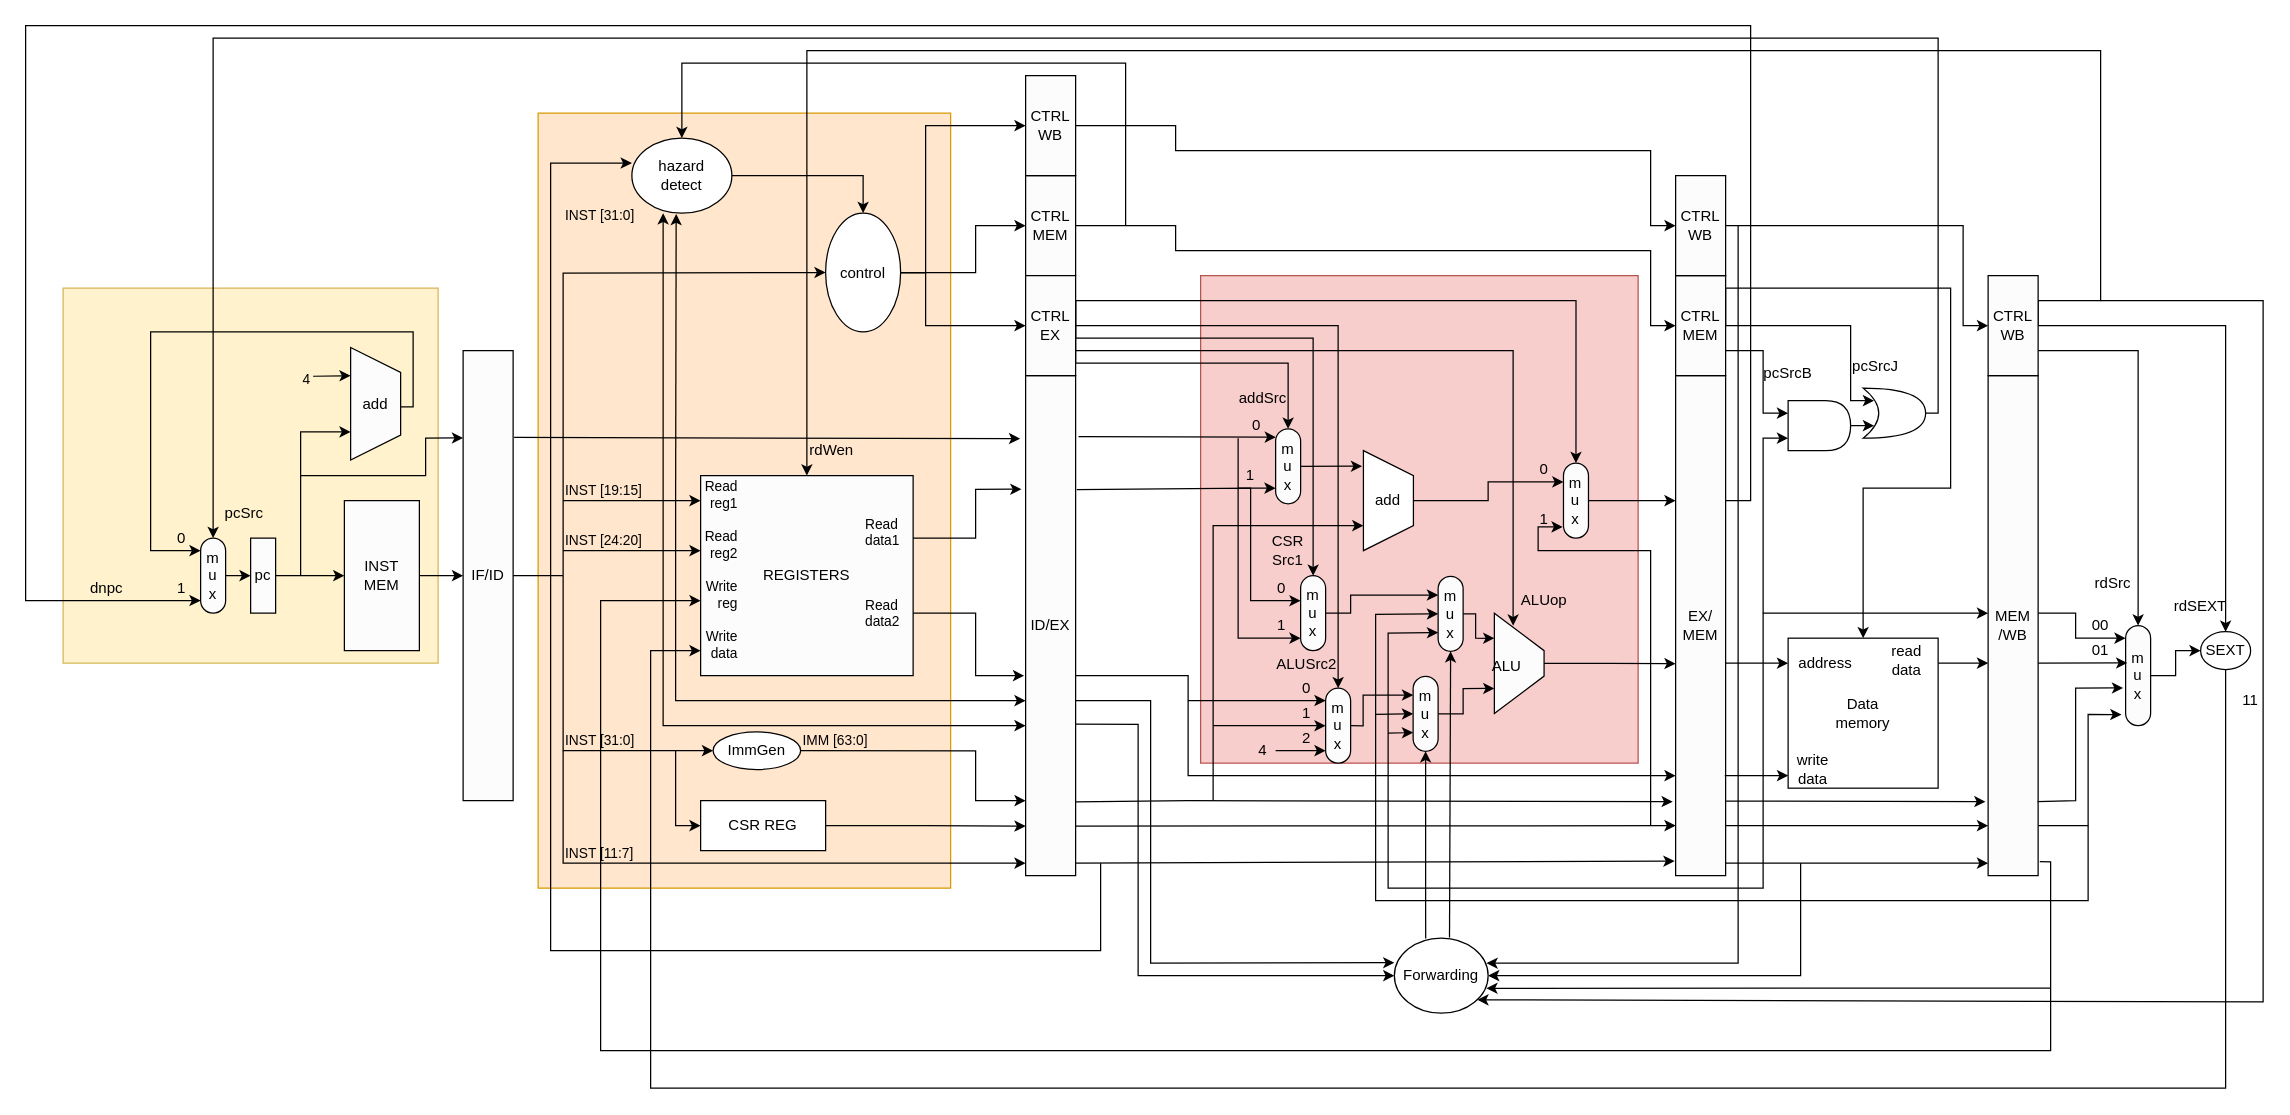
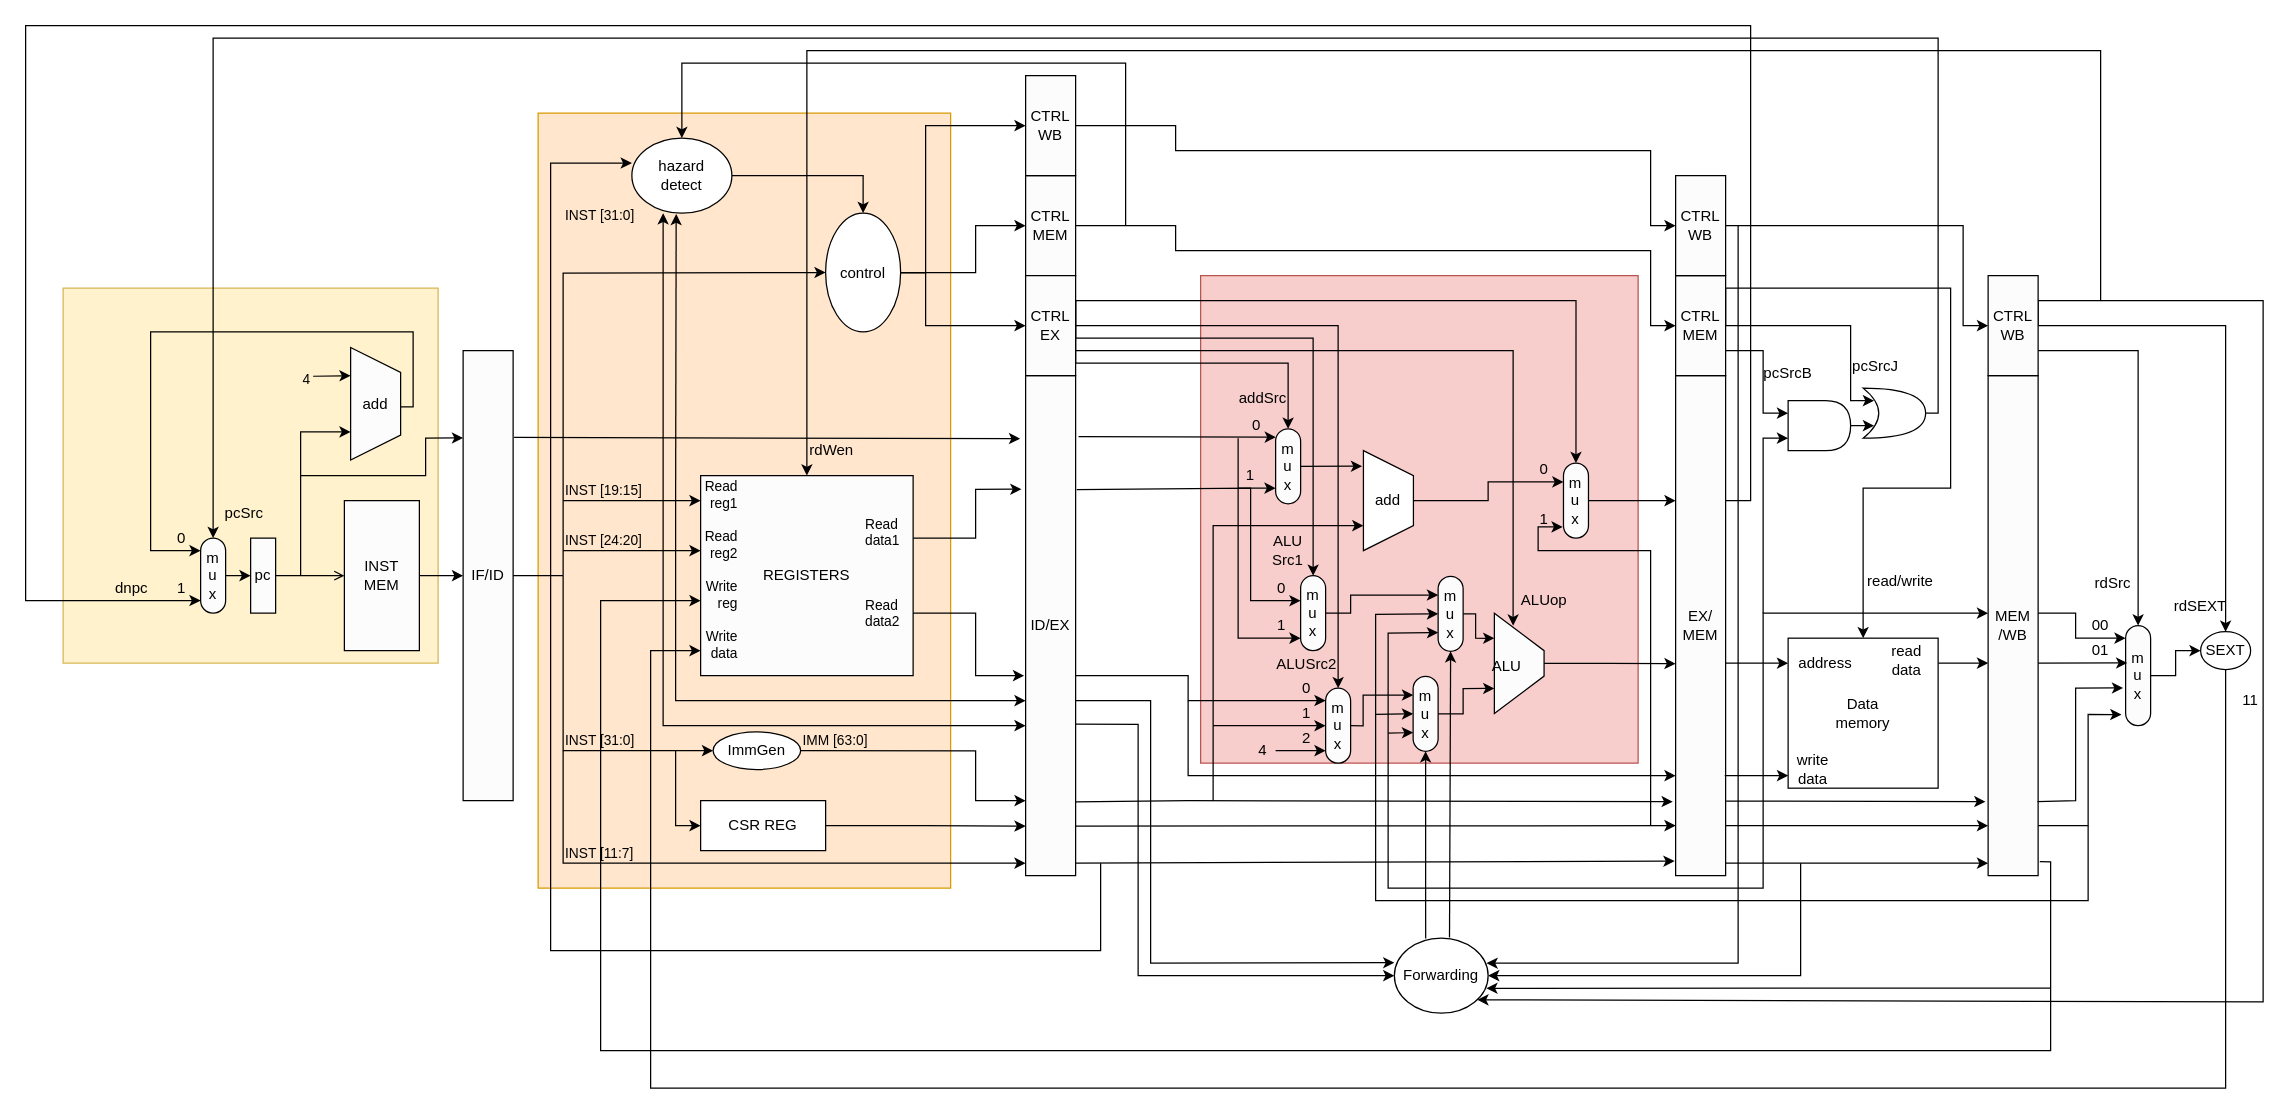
(1288, 551) -> (1288, 551)
(334, 576) -> (335, 576)
none -> (1901, 582)
(107, 588) -> (132, 588)
